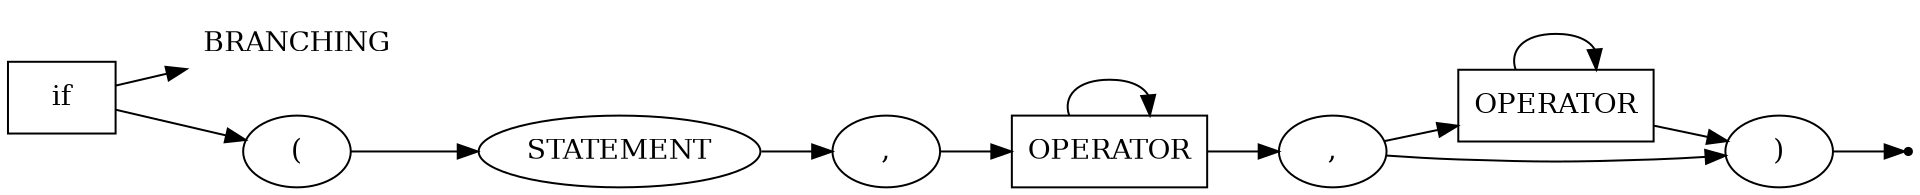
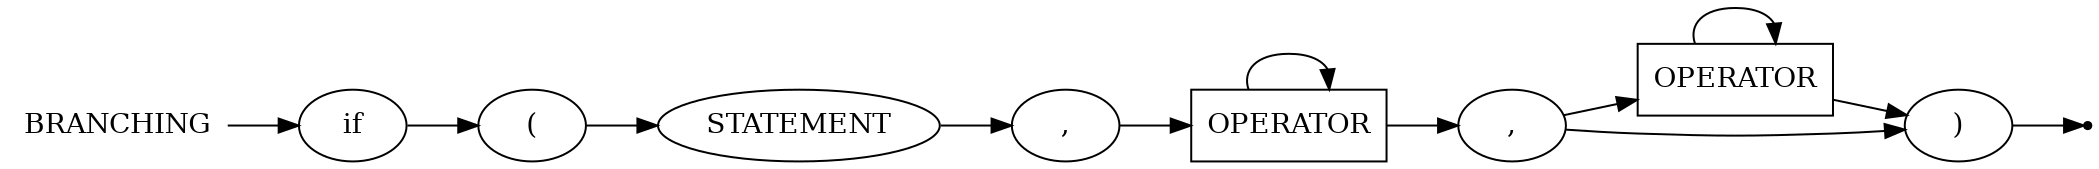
(141, 80) -> (253, 126)
(62, 98) -> (353, 126)
